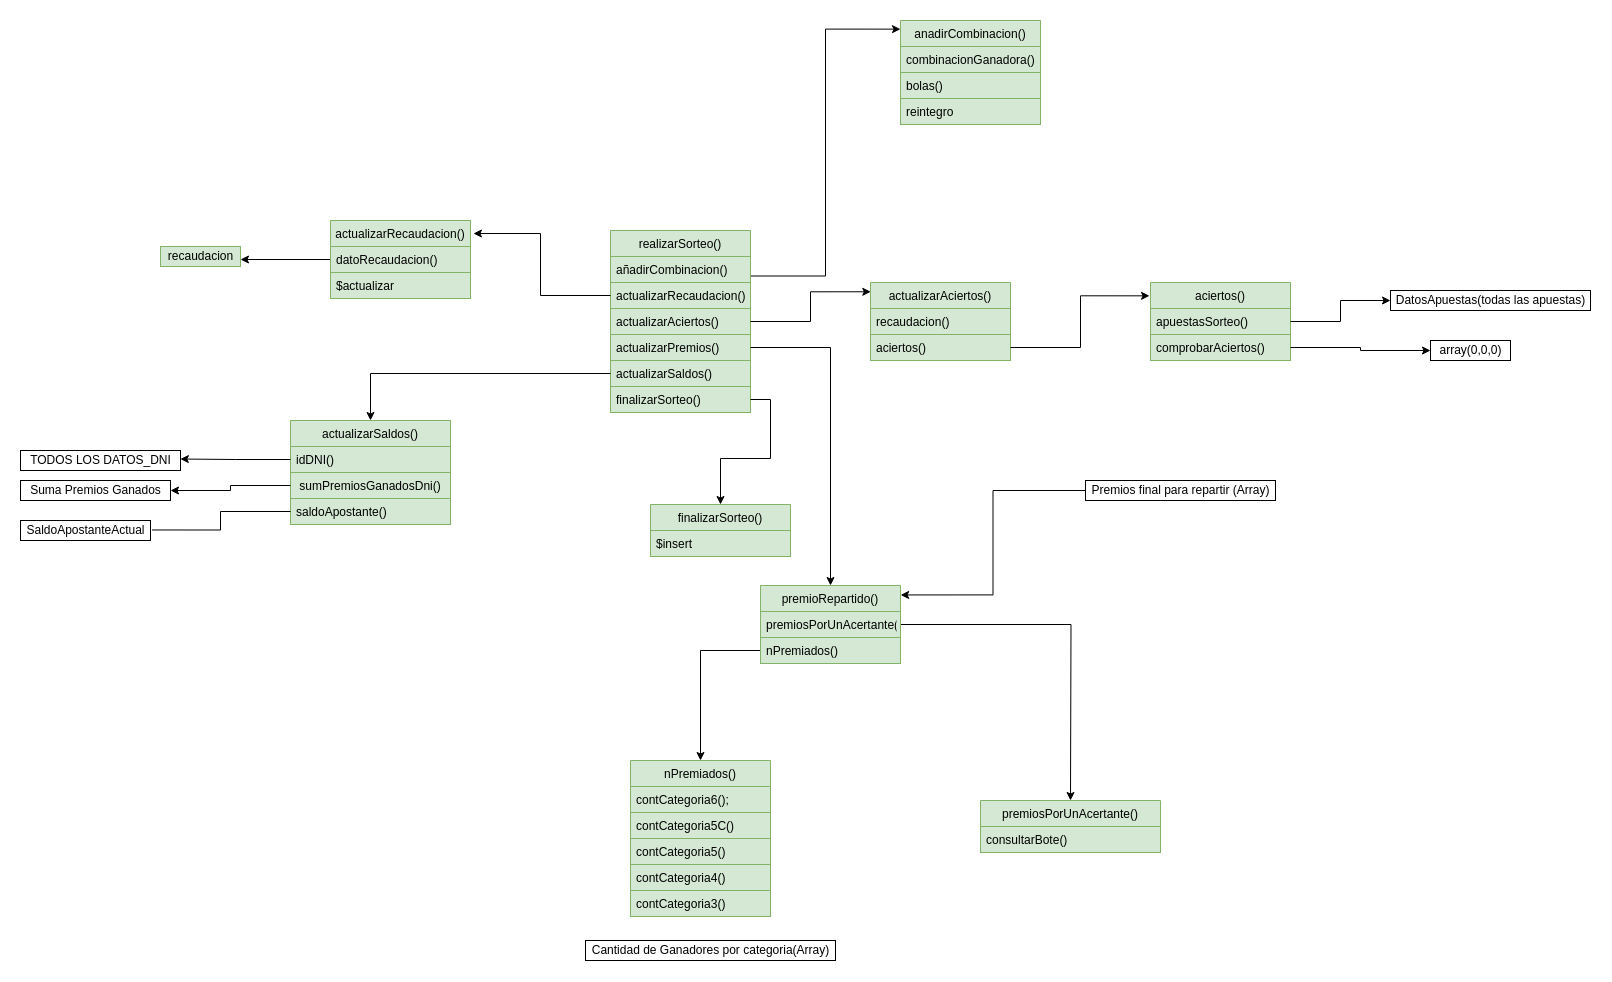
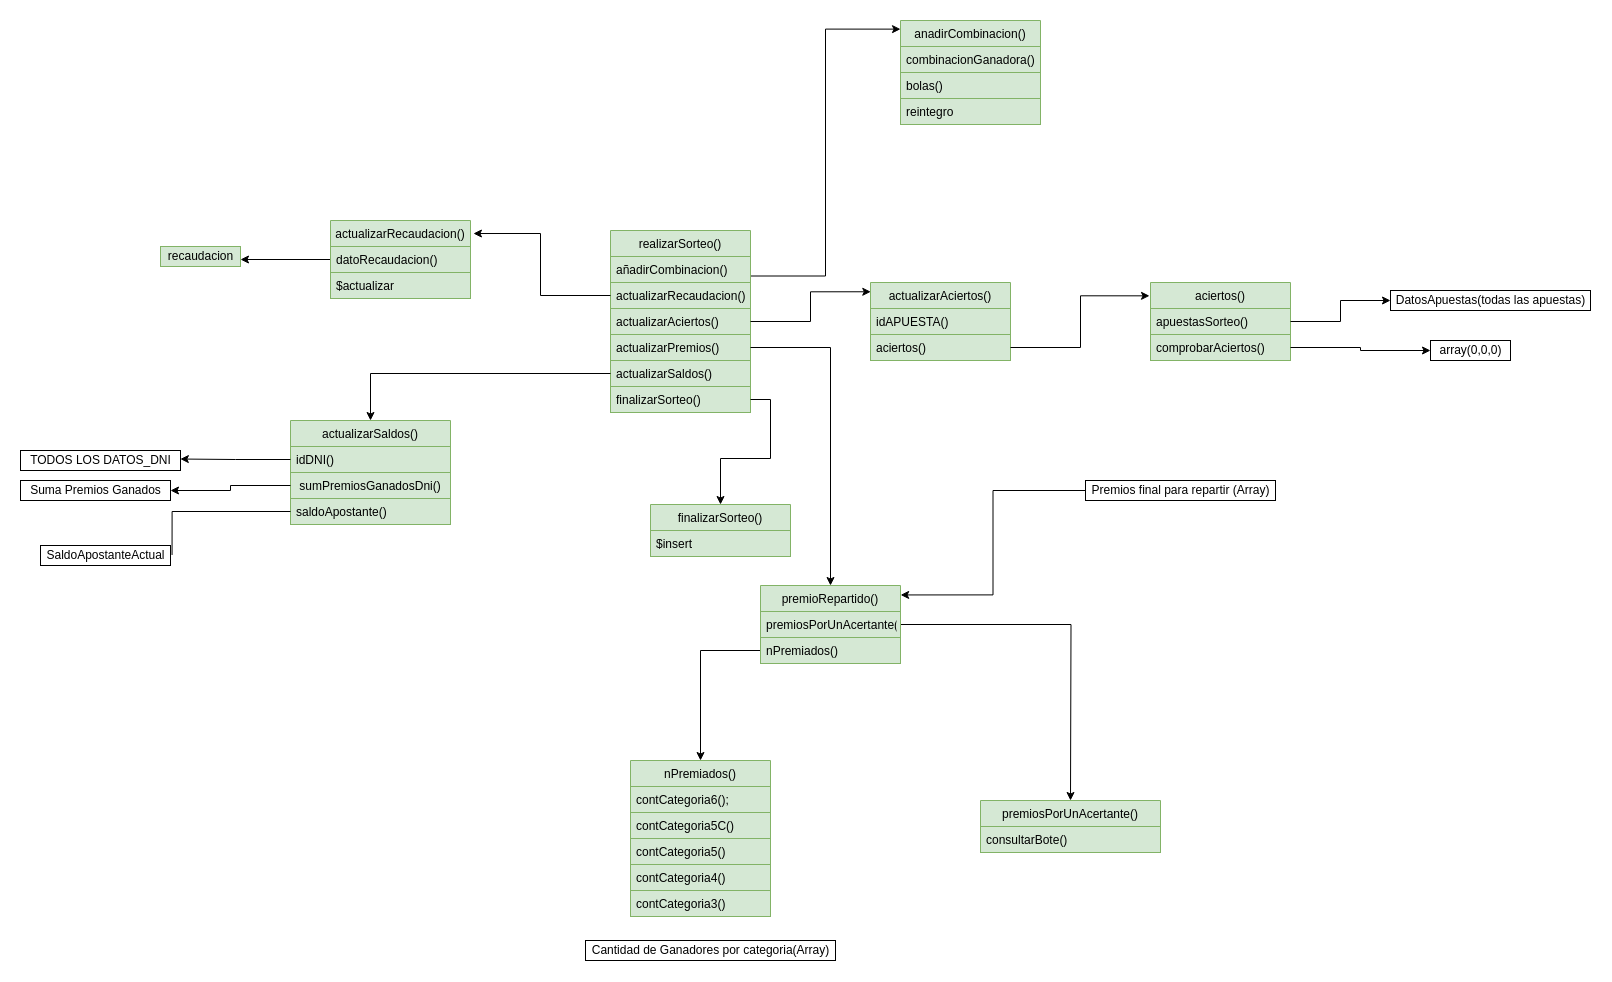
(918, 322) -> (911, 322)
(86, 531) -> (106, 556)
